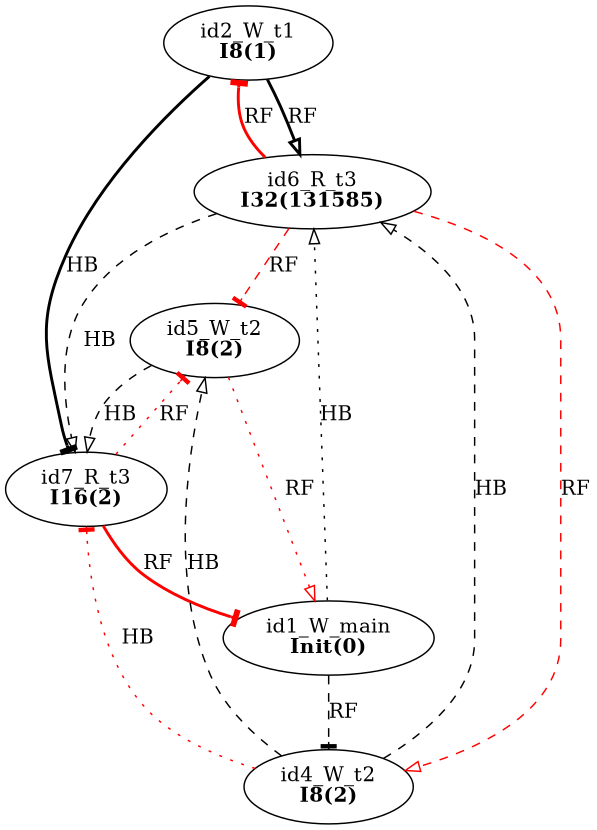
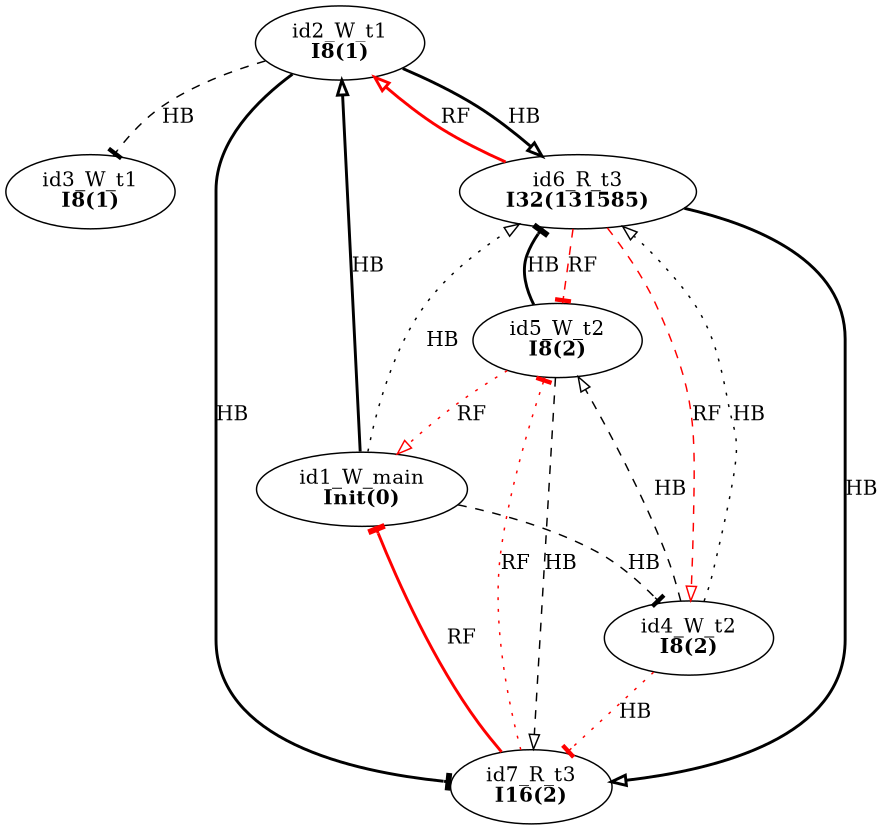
(303, 117) -> (525, 117)
(243, 126) -> (443, 129)
none -> (90, 192)
none -> (524, 269)
none -> (351, 273)
(91, 293) -> (845, 519)
(475, 497) -> (729, 406)
(344, 712) -> (644, 564)
